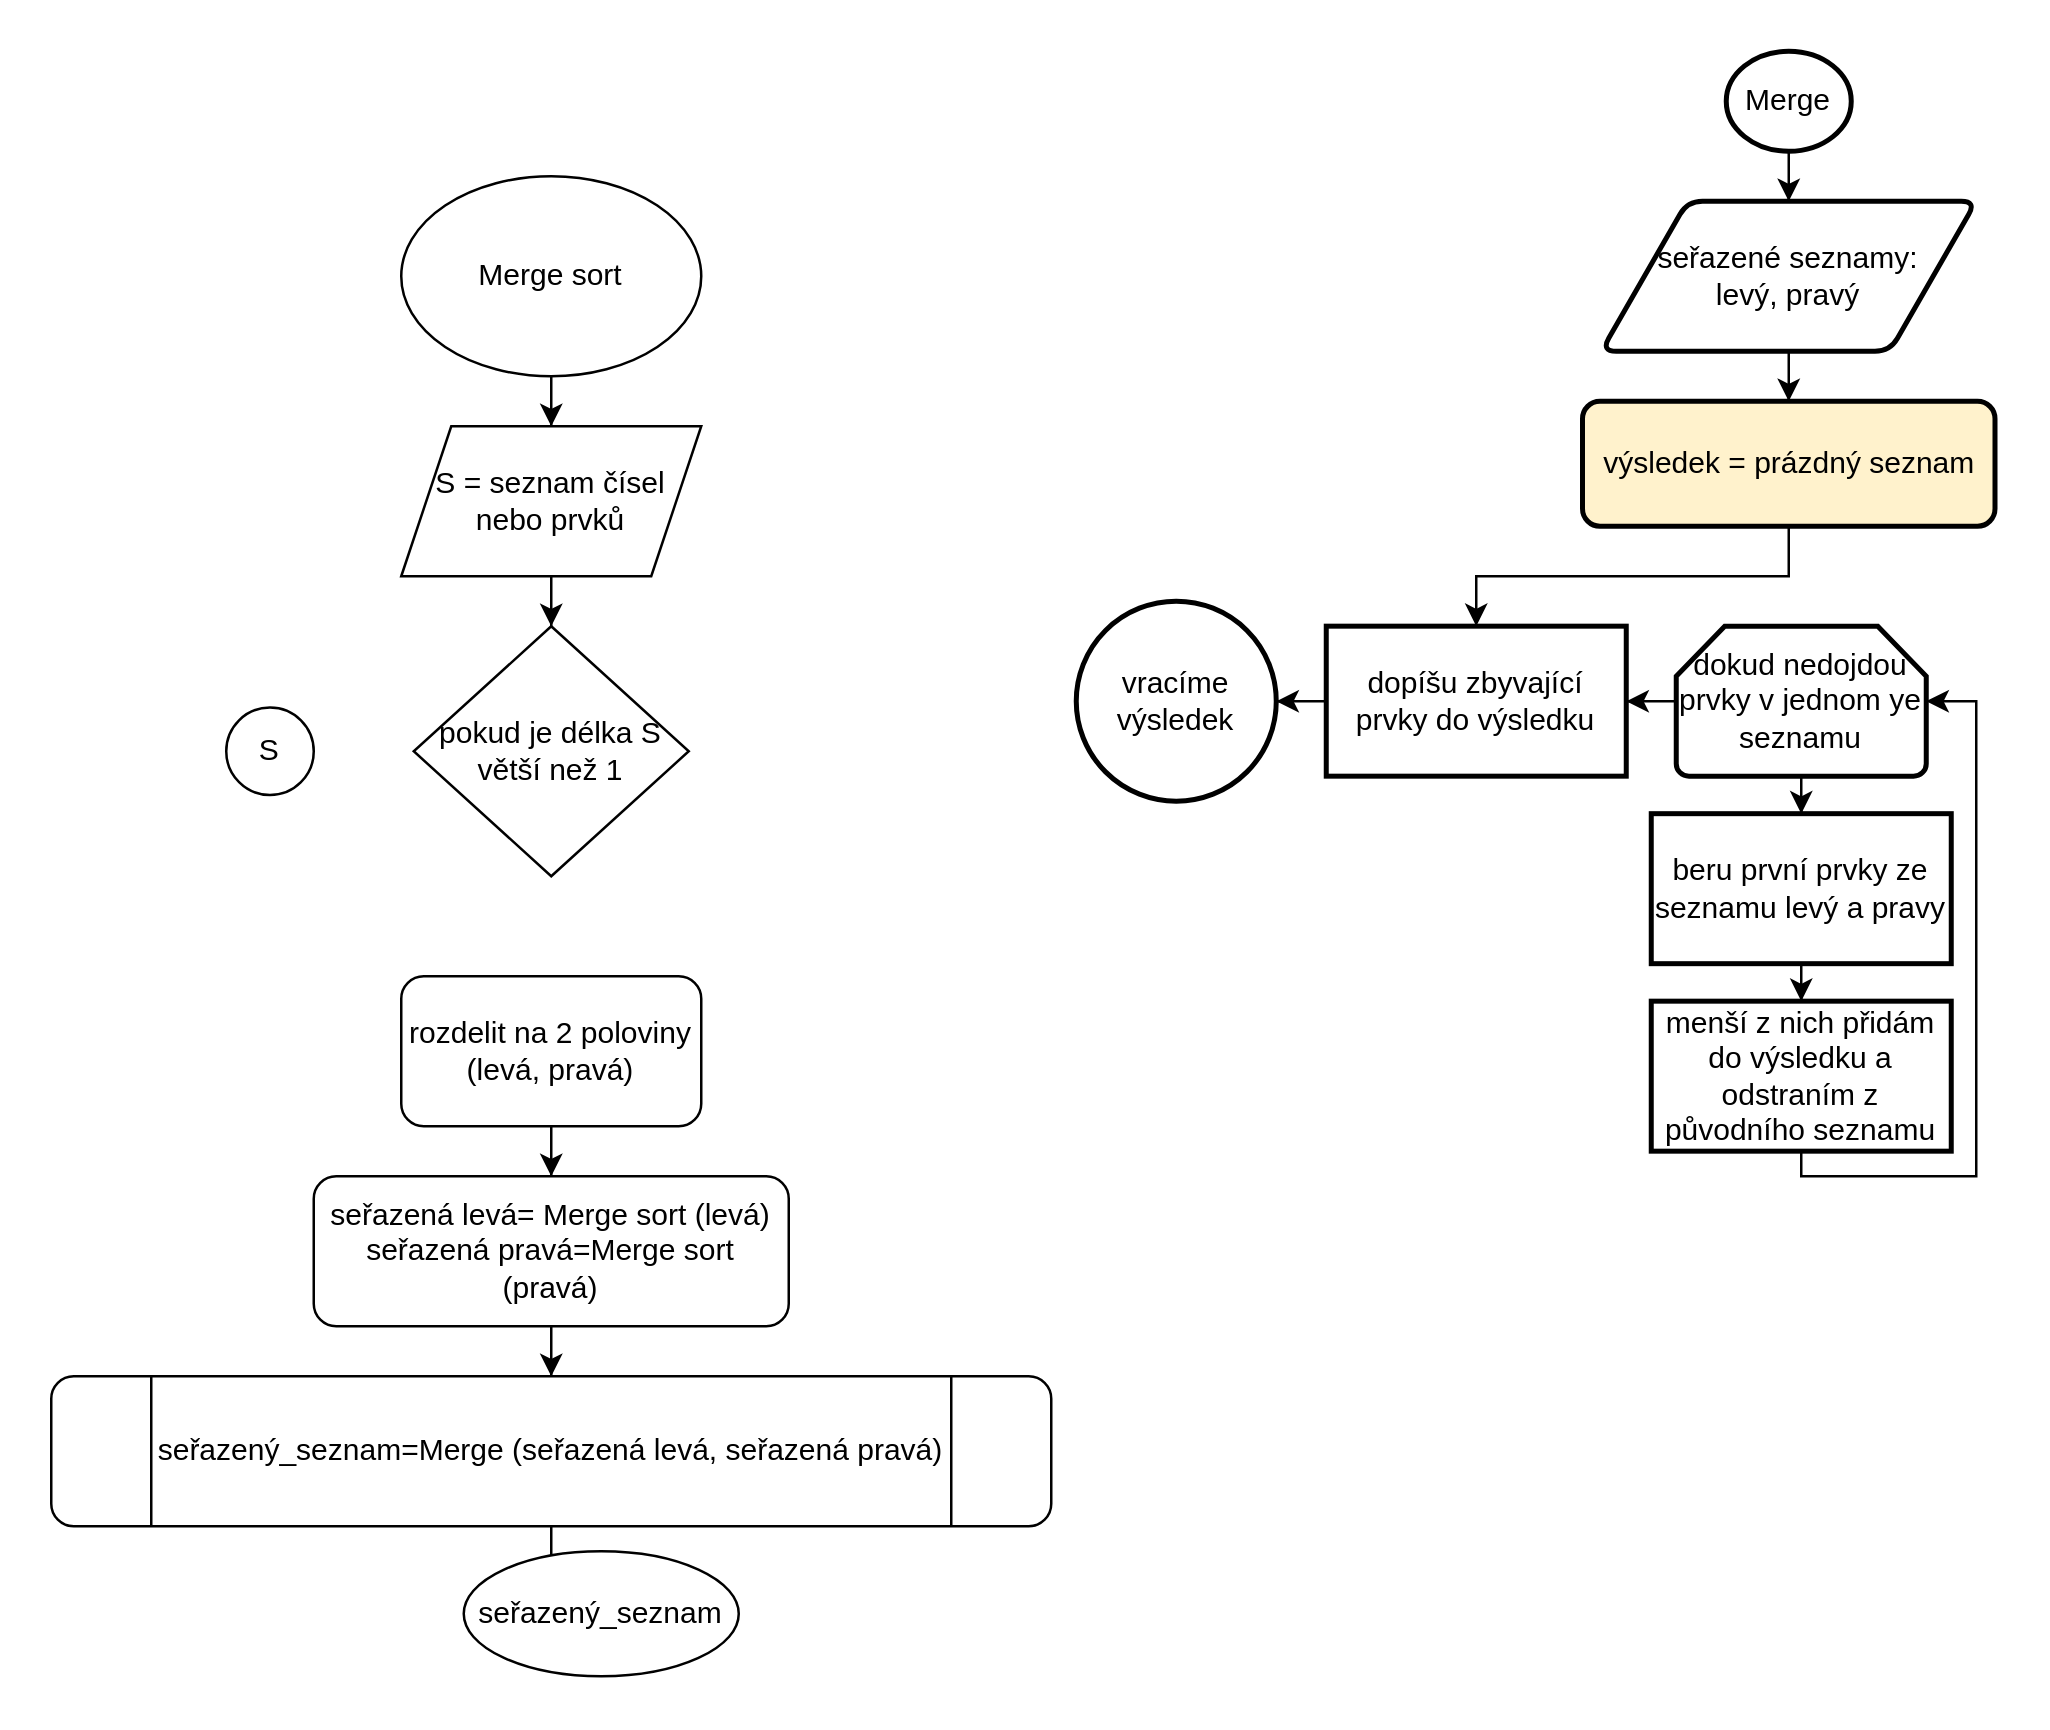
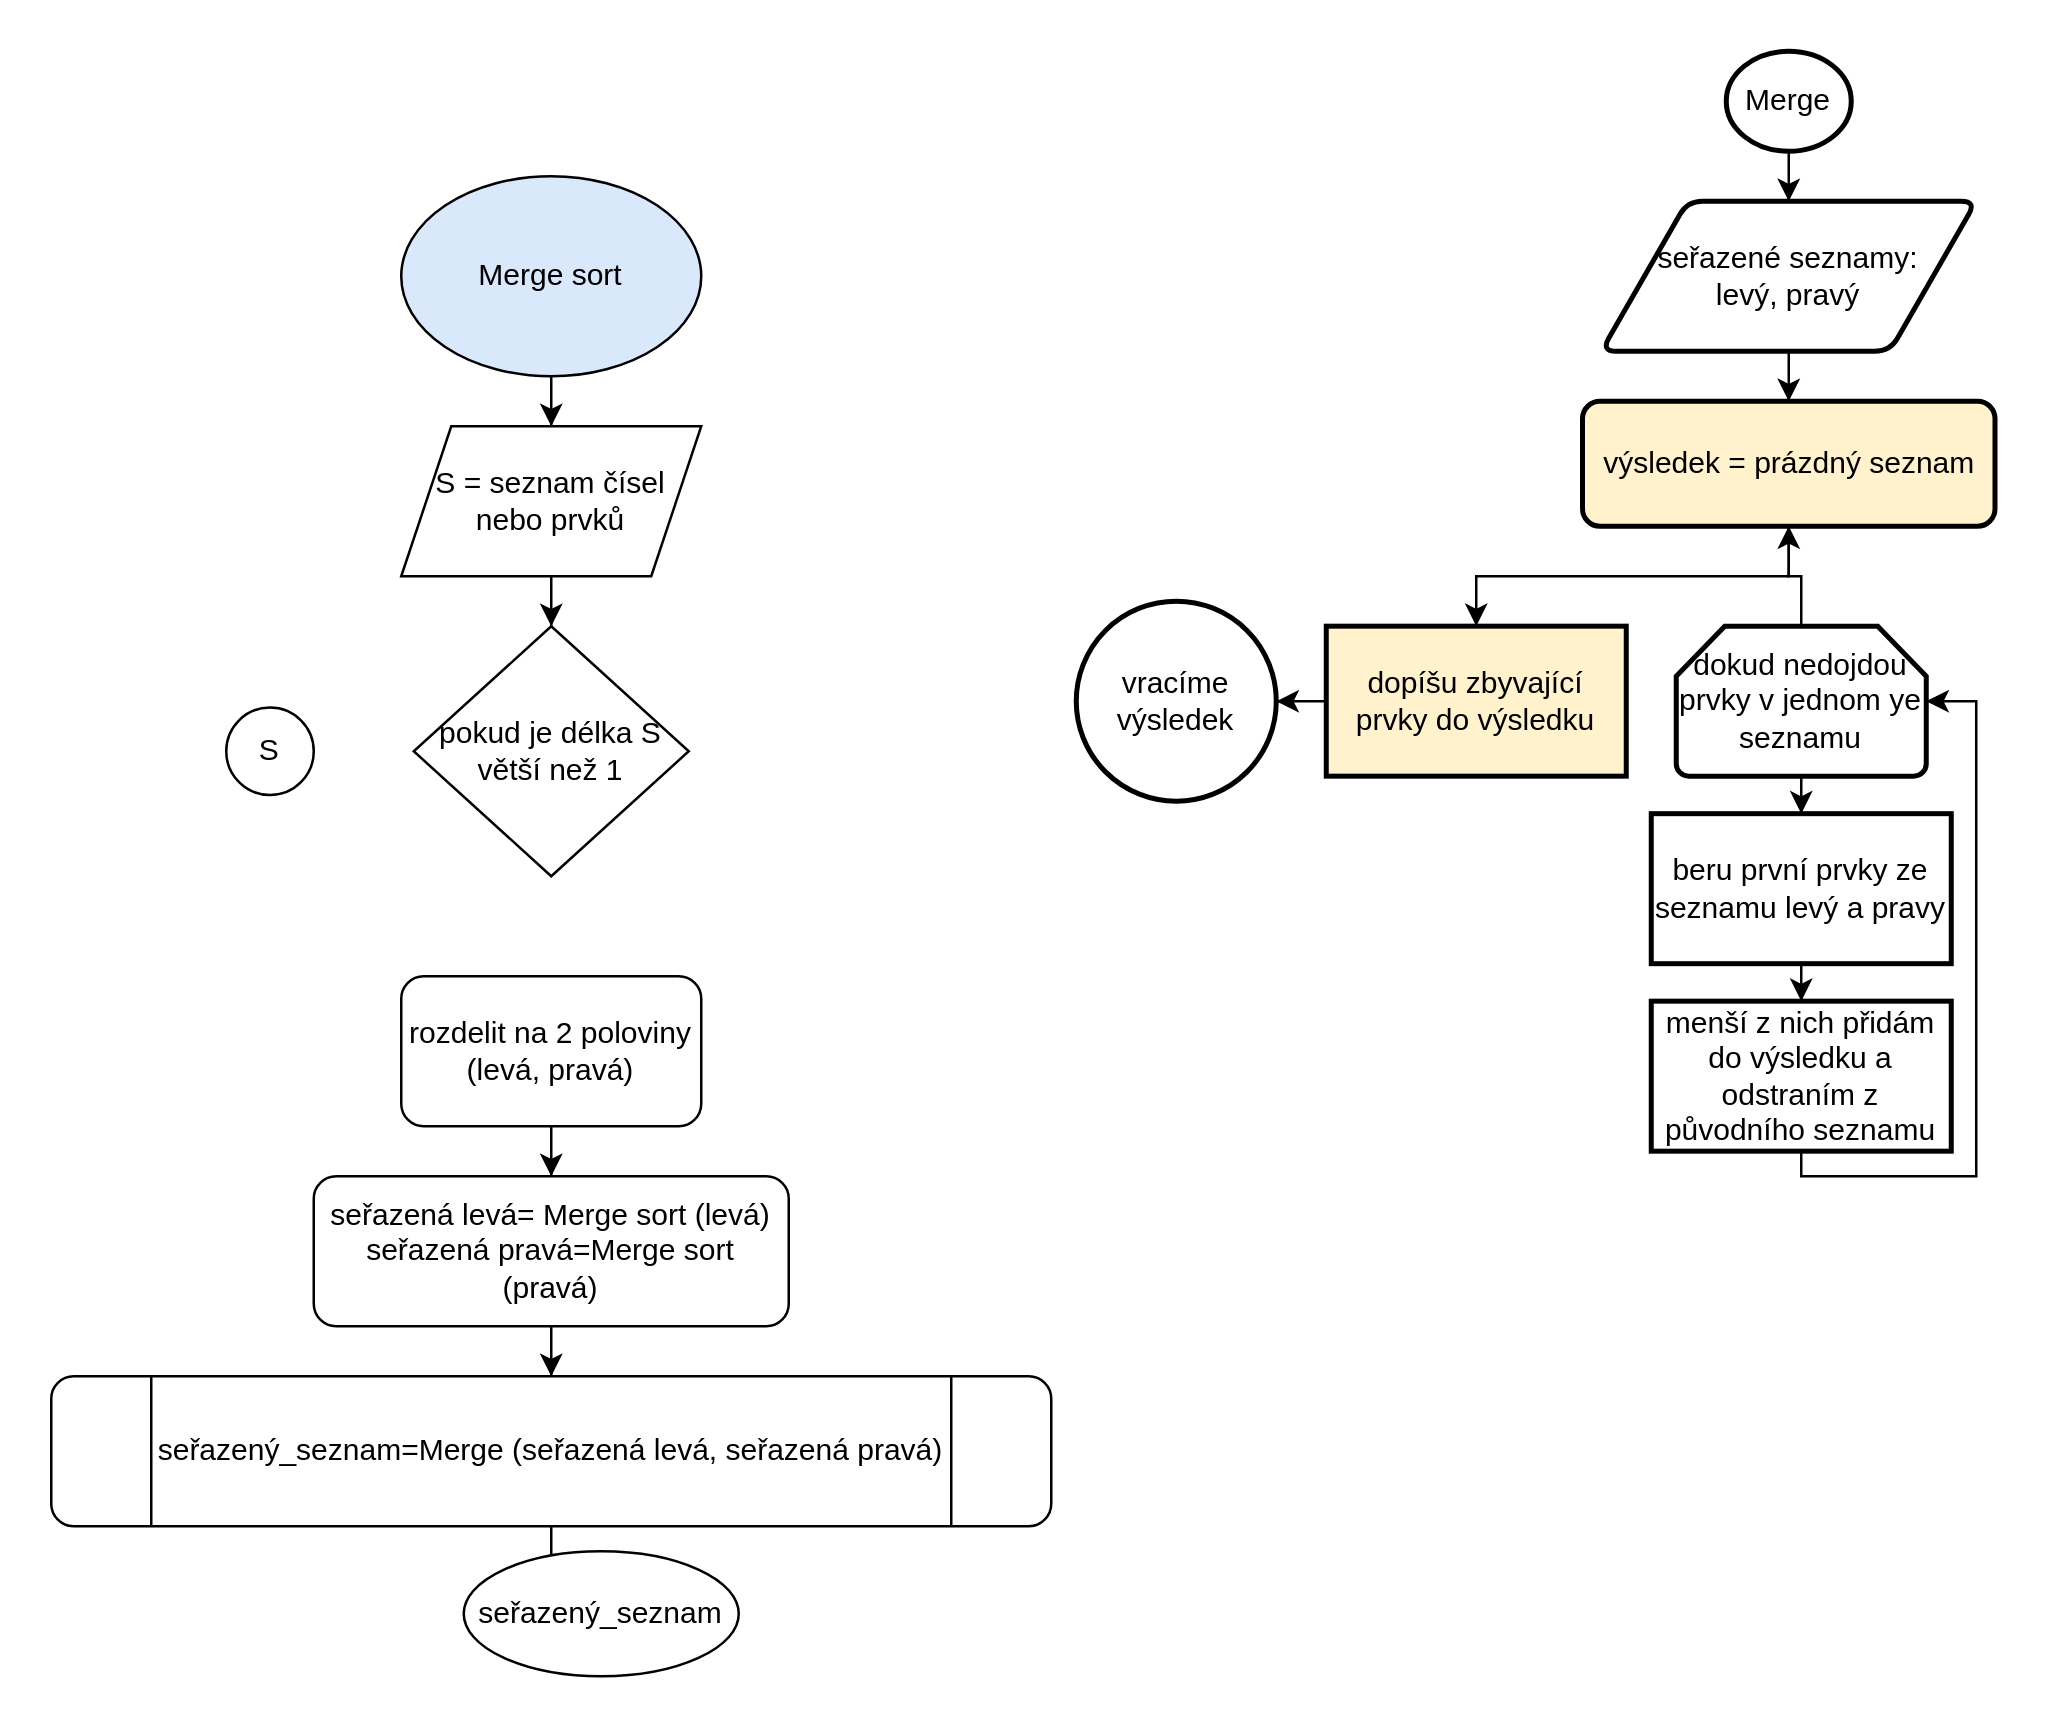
(551, 276) -> (551, 276)
(1476, 701) -> (1476, 701)
(1643, 701) -> (1801, 597)
